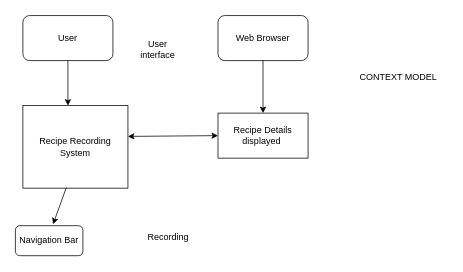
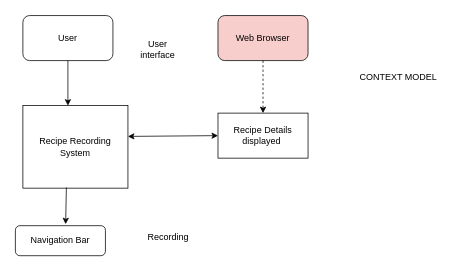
(263, 38) -> (263, 38)
(263, 84) -> (263, 84)
(49, 240) -> (60, 240)
